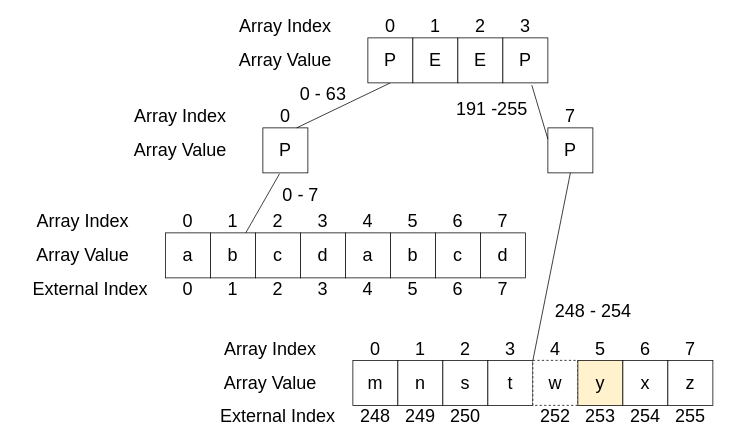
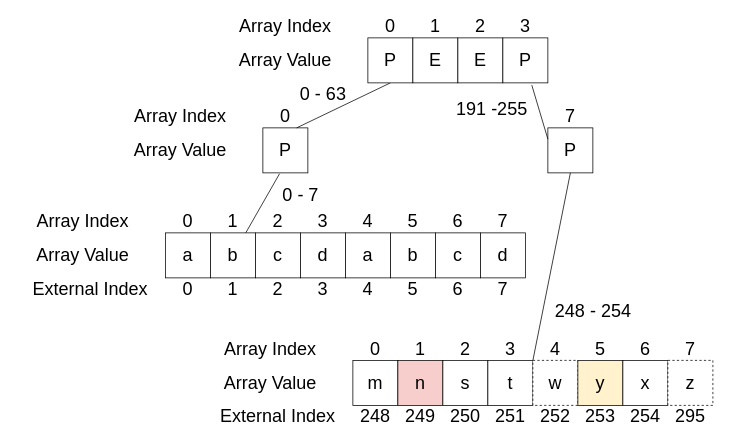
(420, 383) -> (420, 383)
(690, 383) -> (690, 383)
none -> (510, 417)
(690, 417) -> (690, 417)
